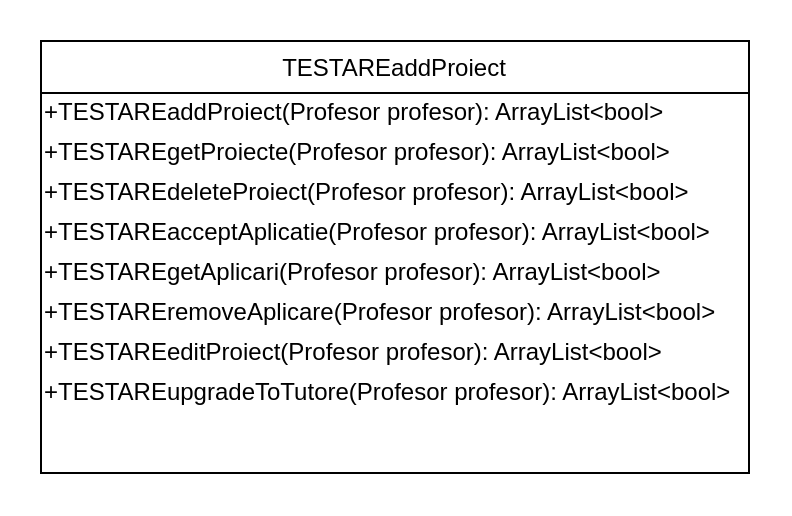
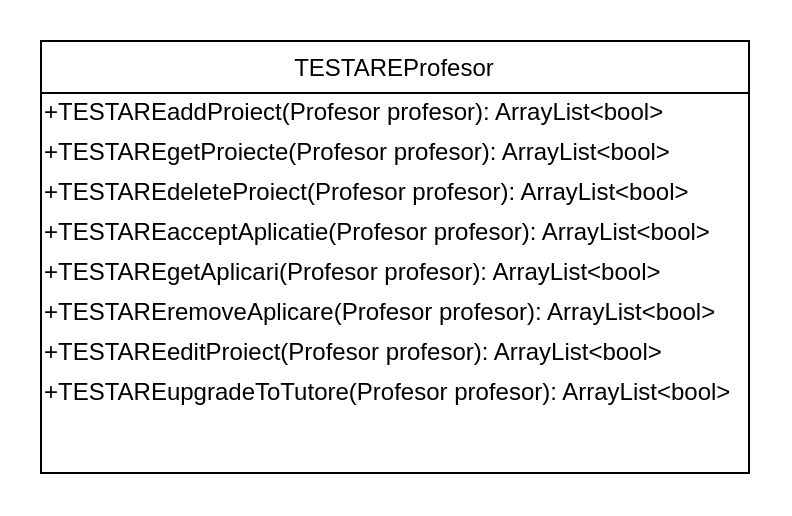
(394, 68) -> (394, 68)
